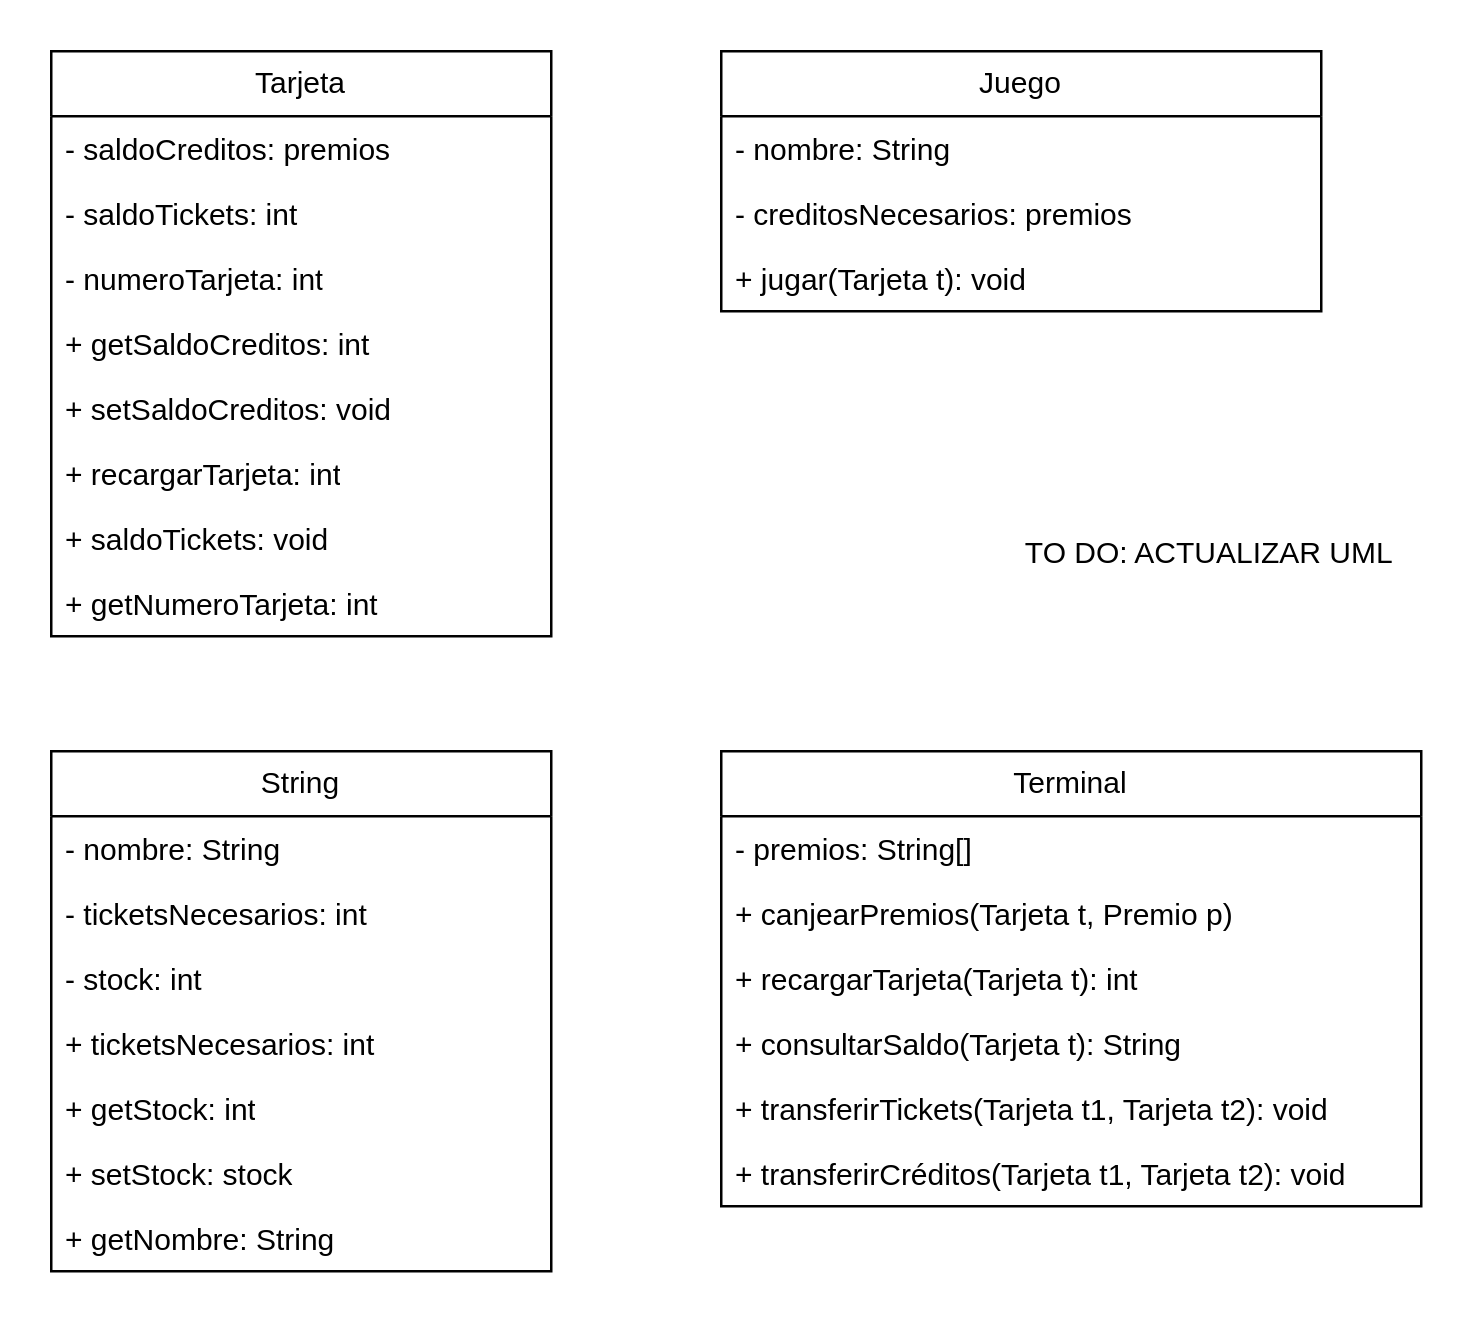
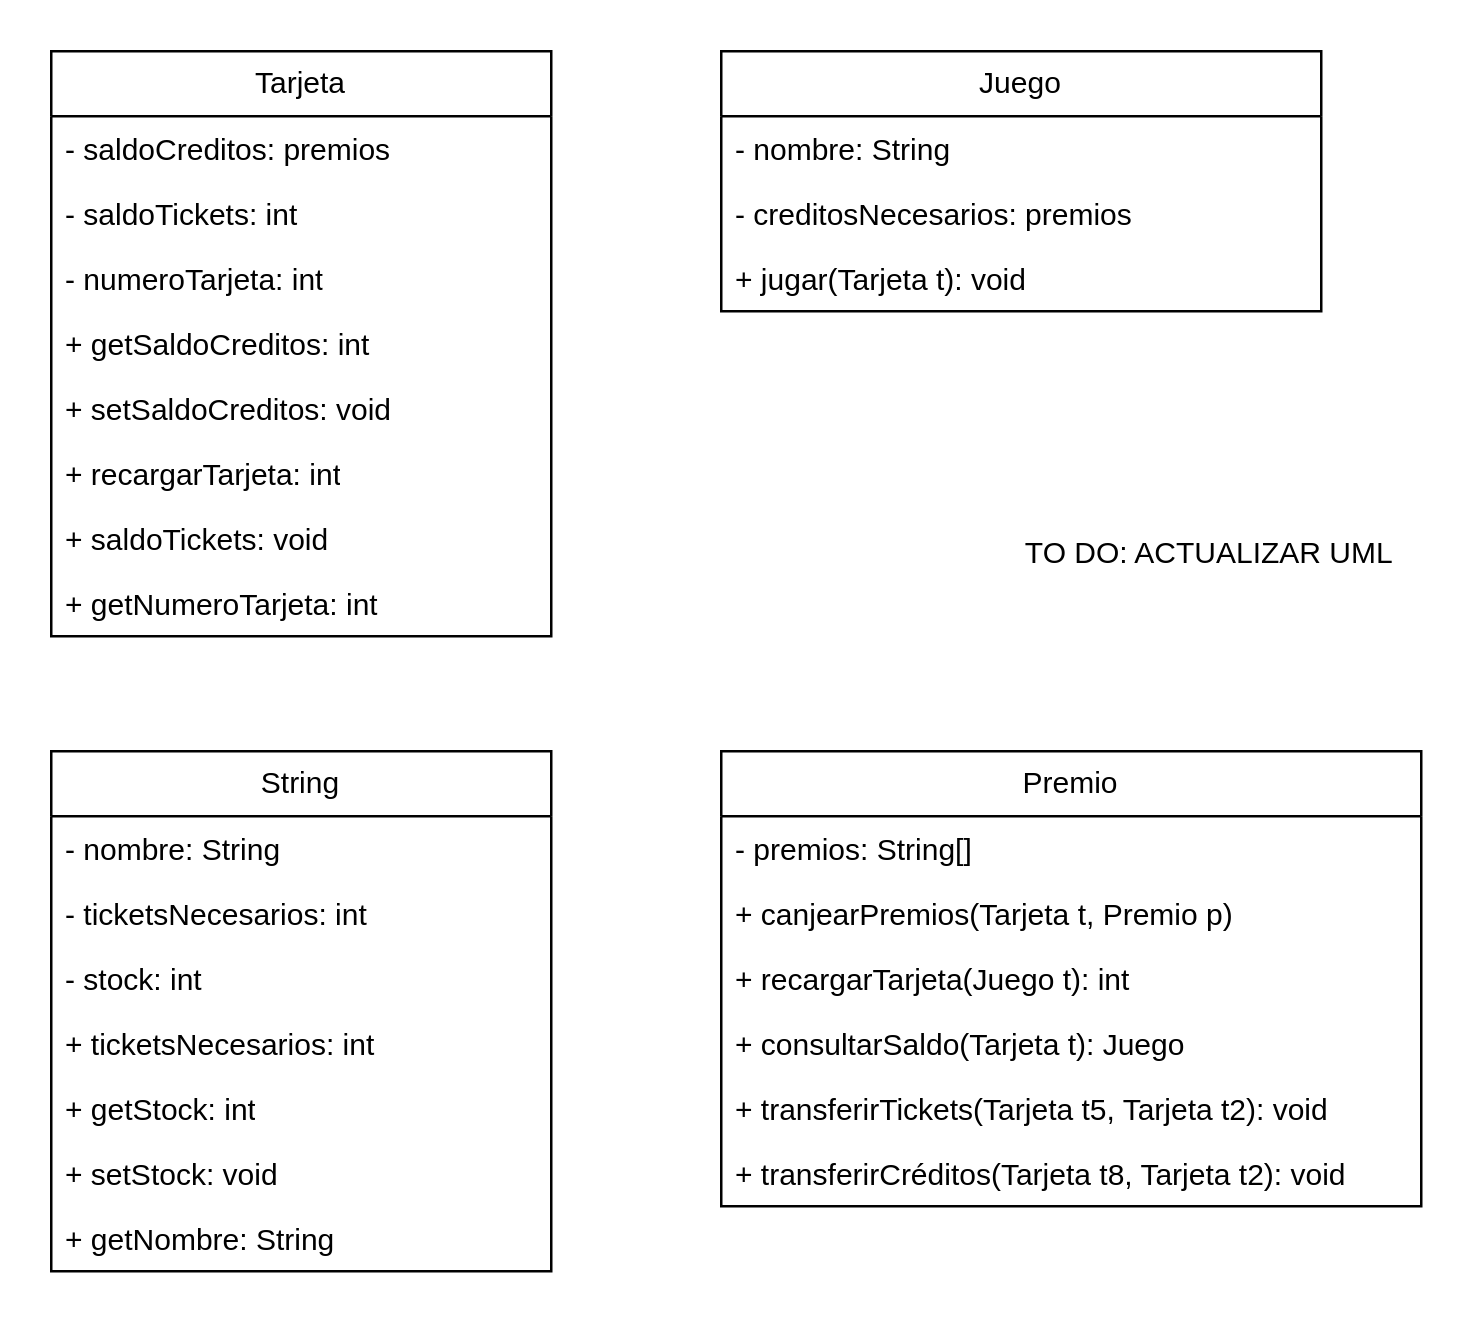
(1071, 784) -> (1071, 784)
(994, 982) -> (977, 982)
(1003, 1047) -> (998, 1047)
(1074, 1130) -> (1074, 1130)
(197, 1177) -> (185, 1177)
(1074, 1195) -> (1074, 1195)
